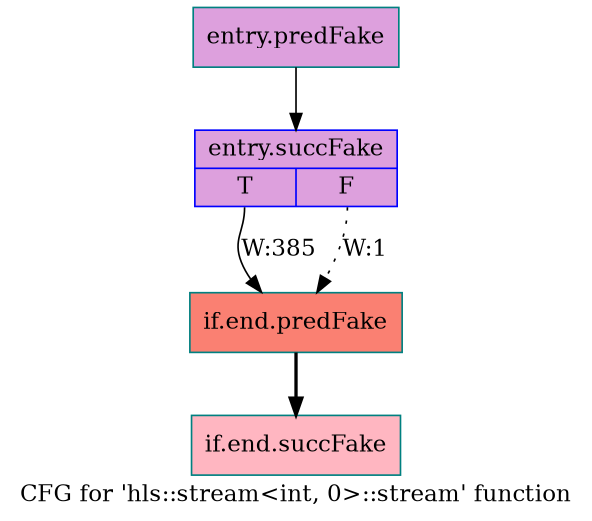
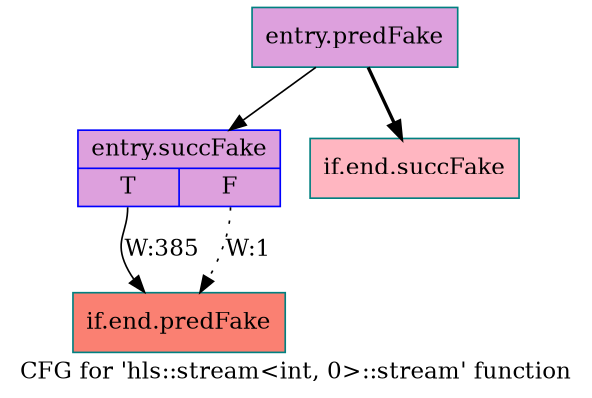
(296, 375) -> (381, 95)
